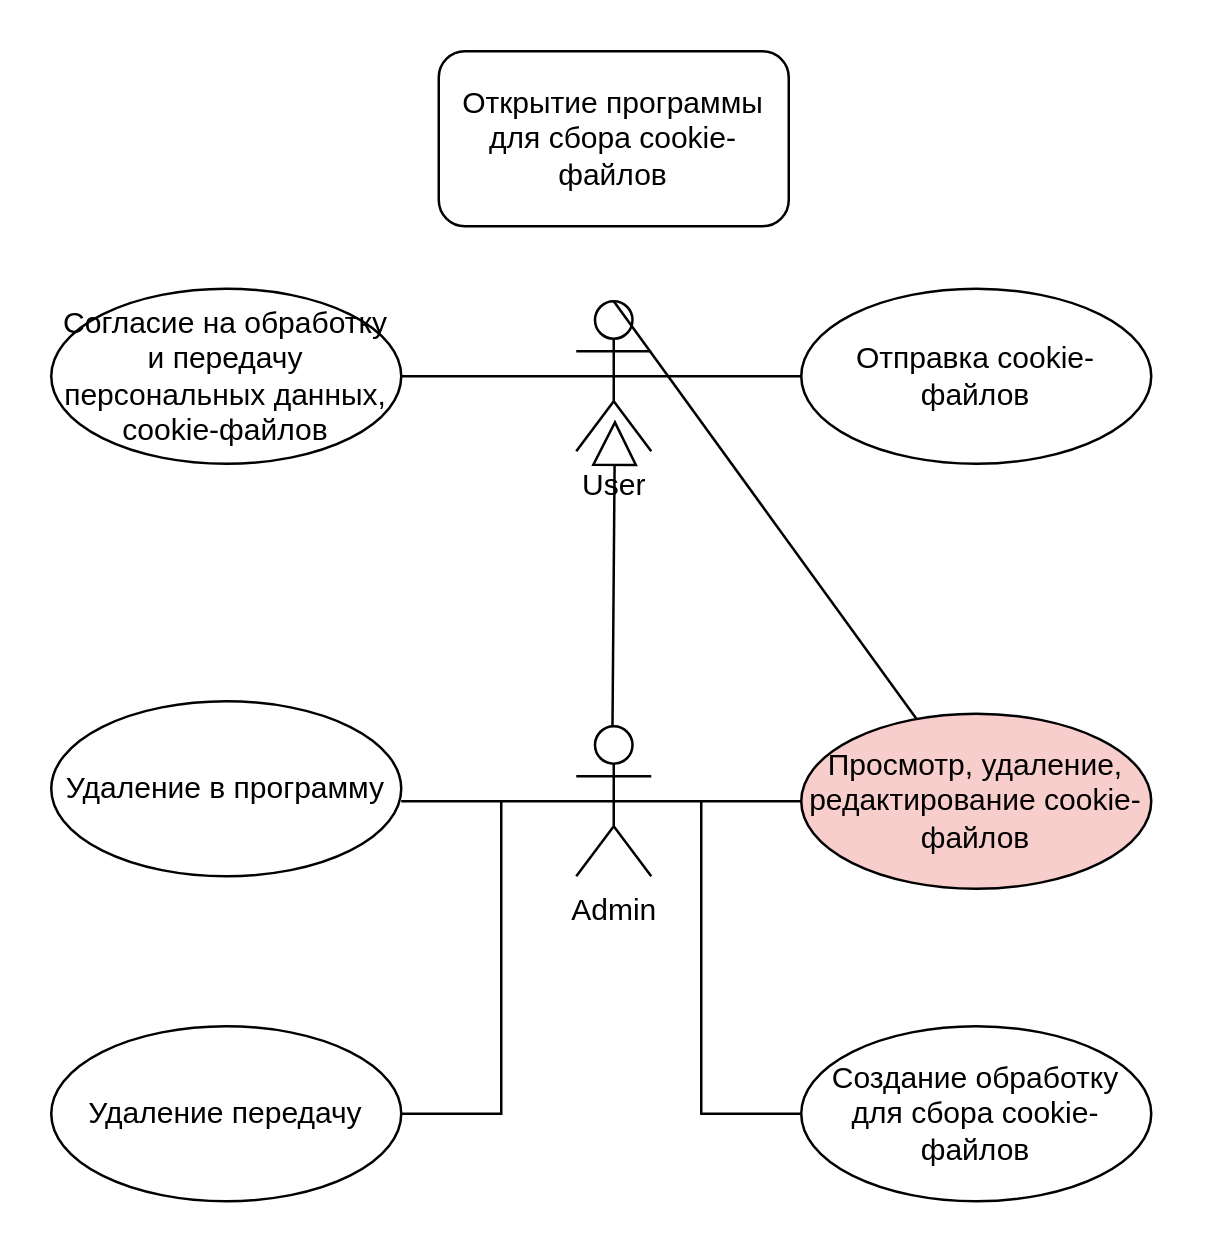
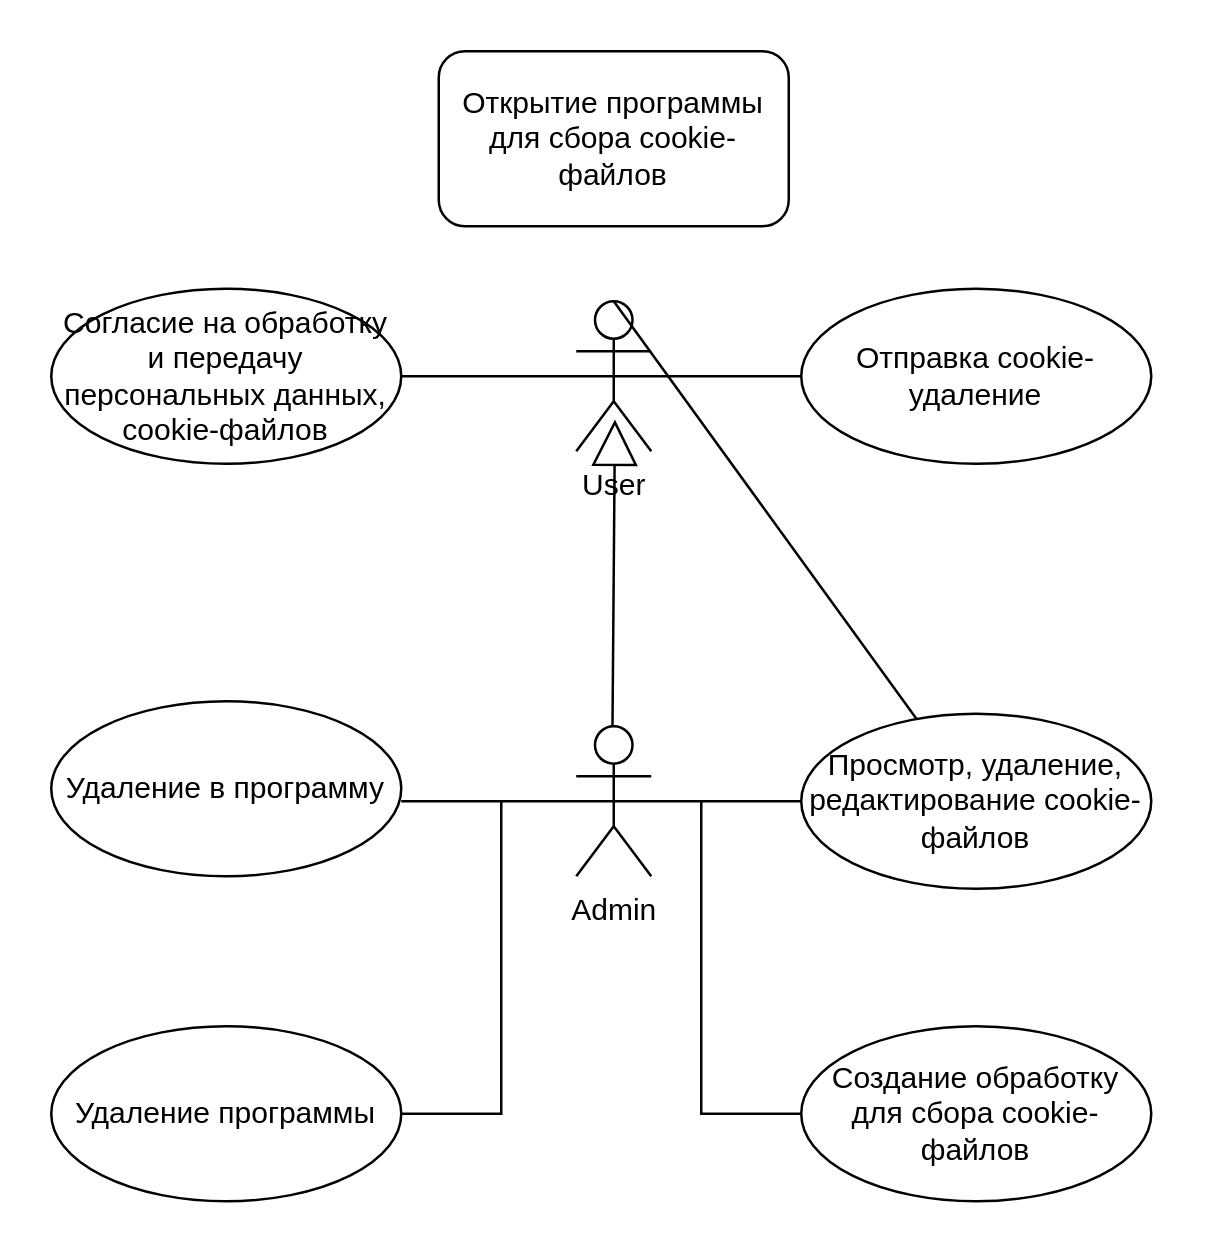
(976, 376) -> (976, 376)
(976, 801) -> (976, 801)
(226, 1114) -> (226, 1114)
